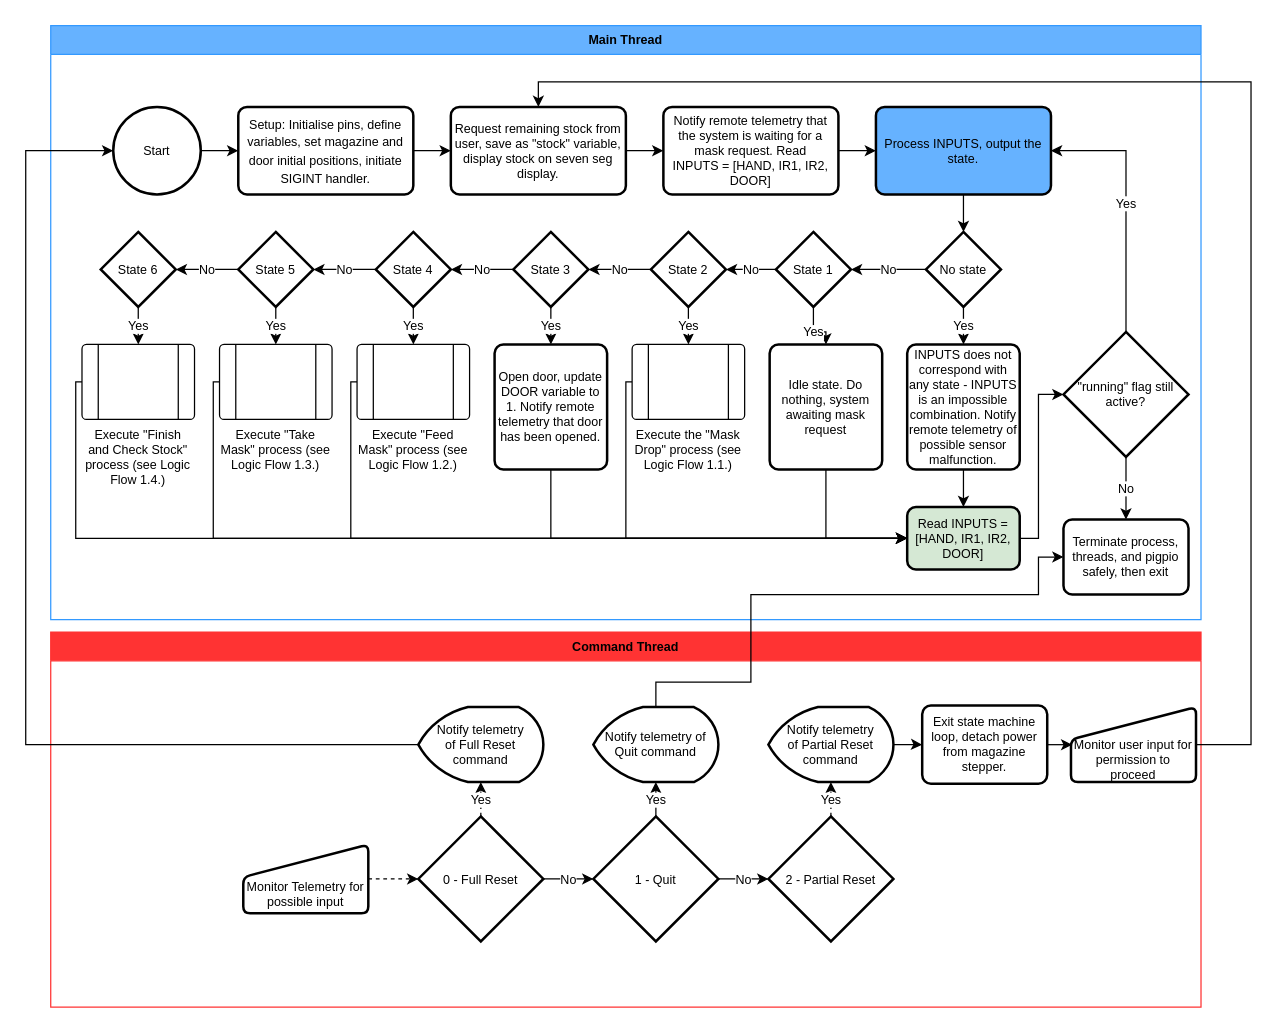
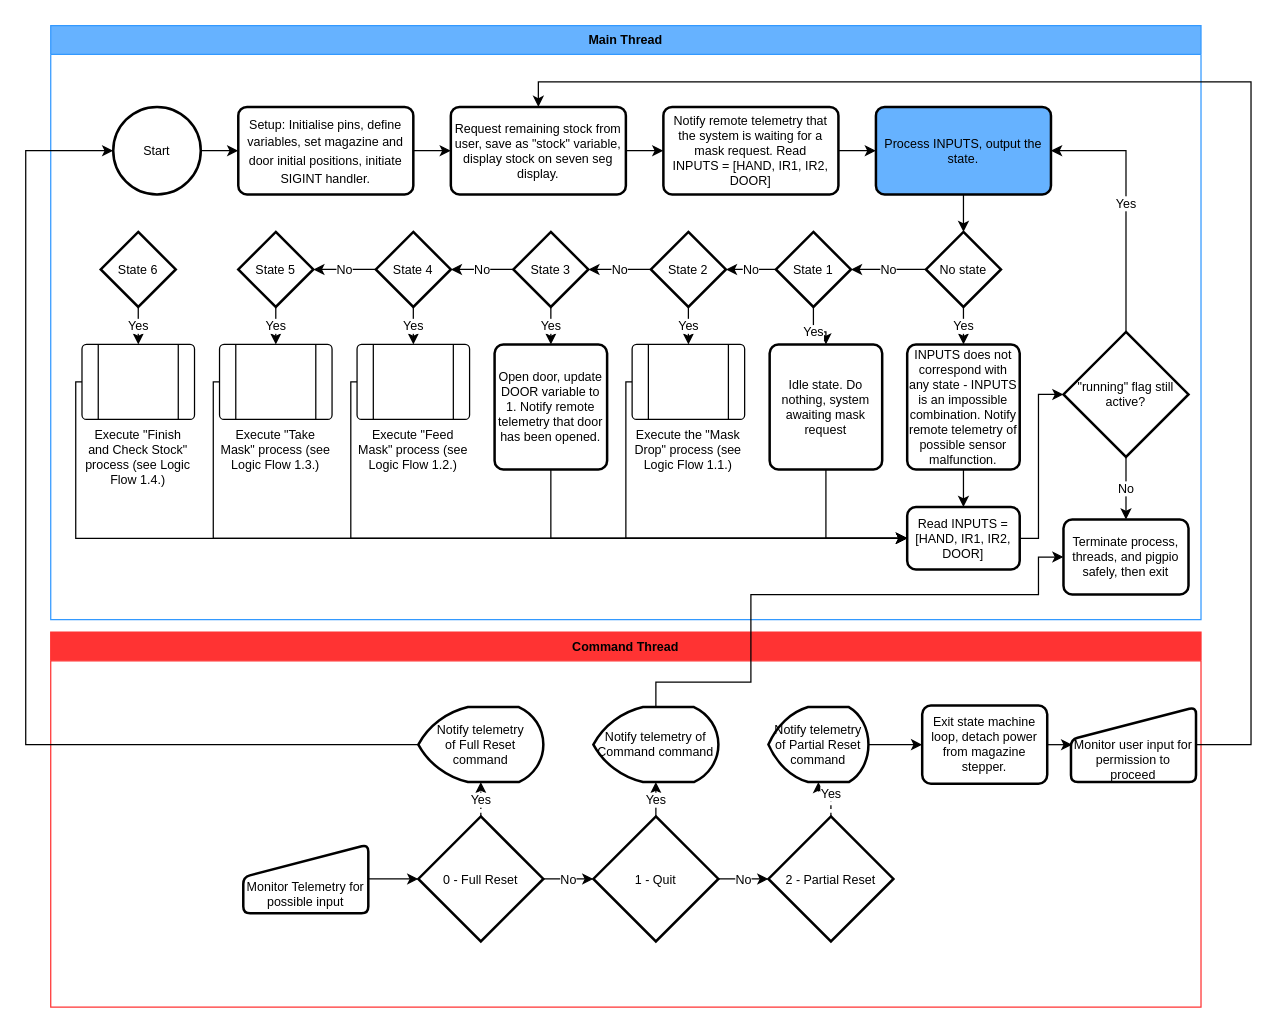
(211, 269) -> none
(963, 538) -> (963, 538)
(656, 744) -> (656, 744)
(831, 744) -> (818, 744)
(388, 879) -> (388, 879)
